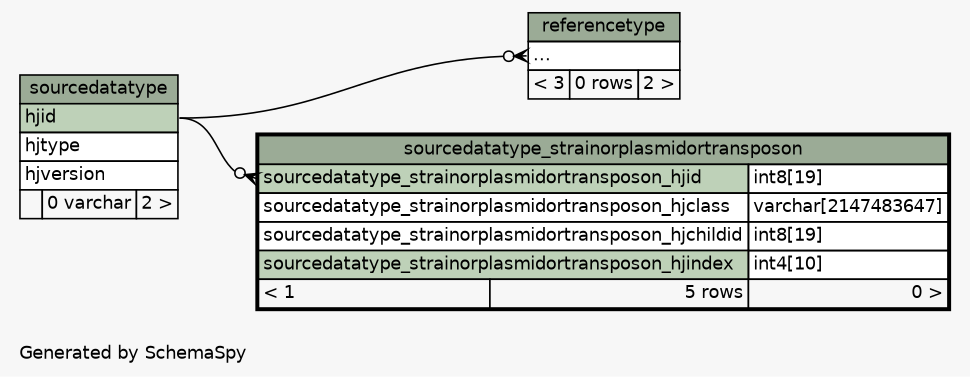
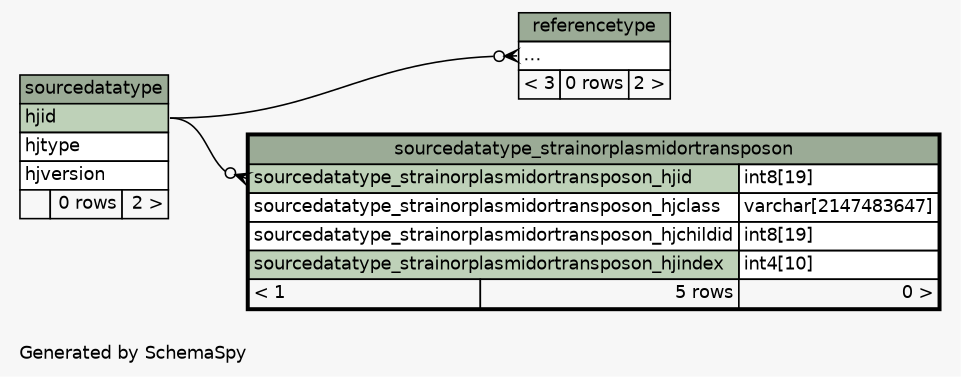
(89, 203) -> (88, 203)
